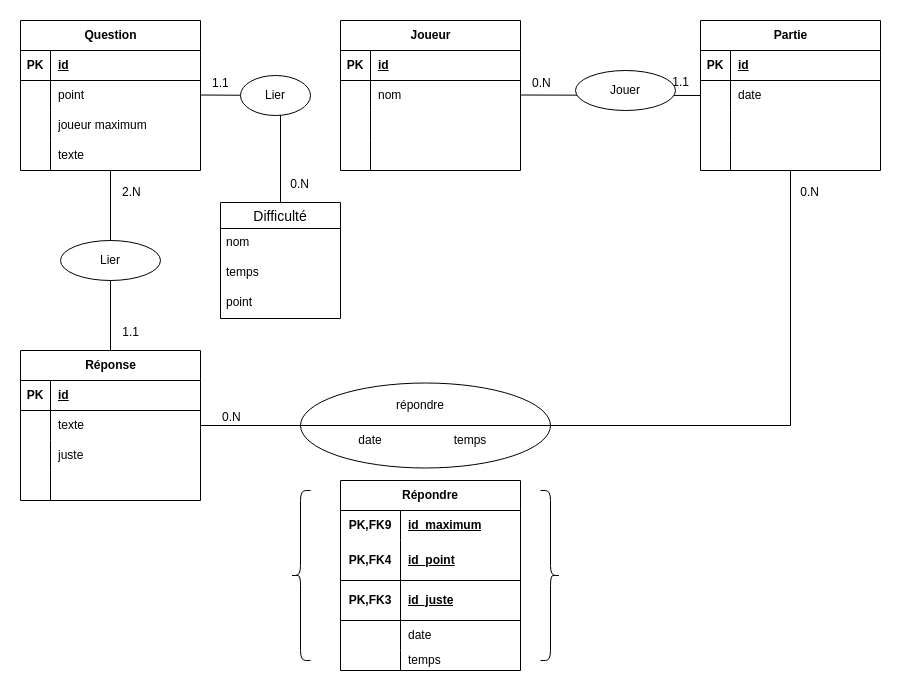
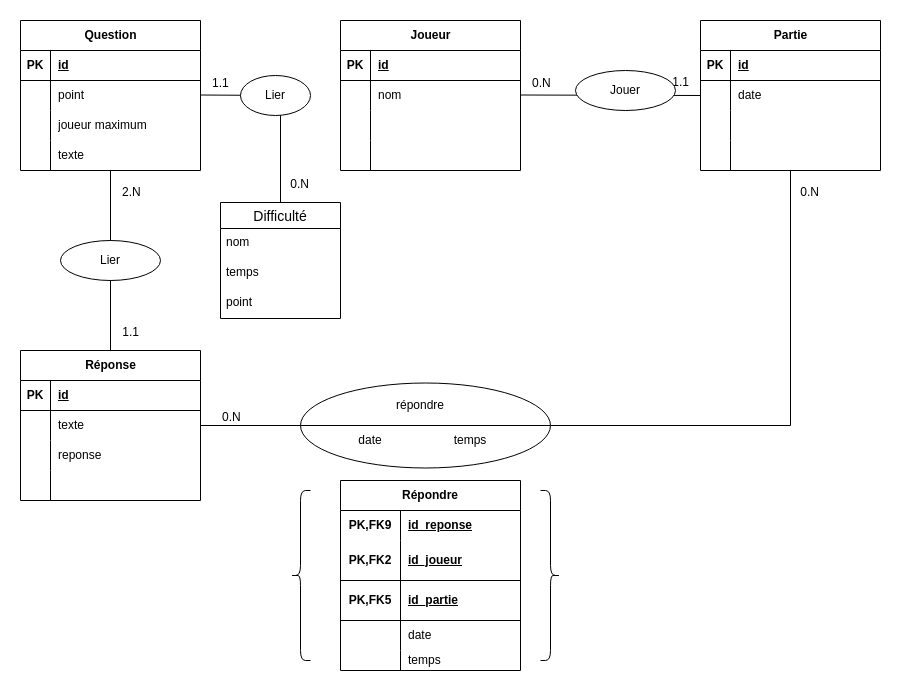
(75, 456) -> (82, 456)
(439, 526) -> (441, 526)
(371, 561) -> (371, 561)
(432, 561) -> (437, 561)
(371, 601) -> (371, 601)
(434, 601) -> (436, 601)
